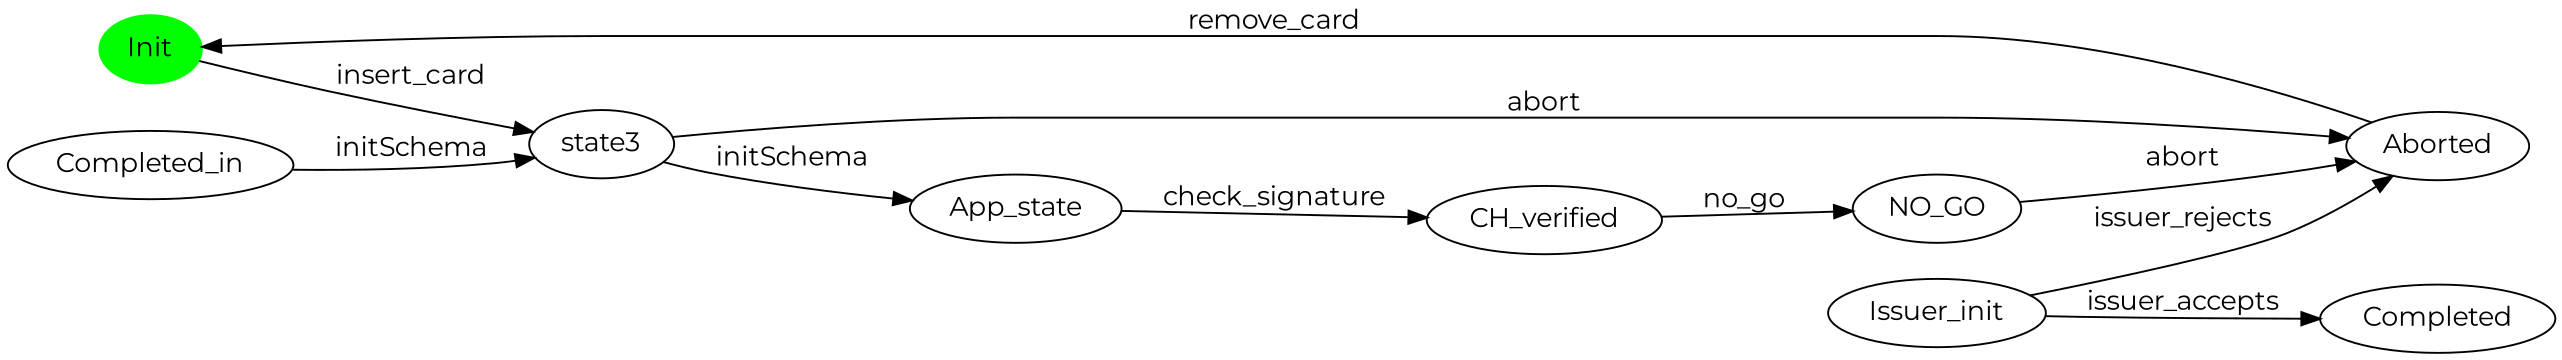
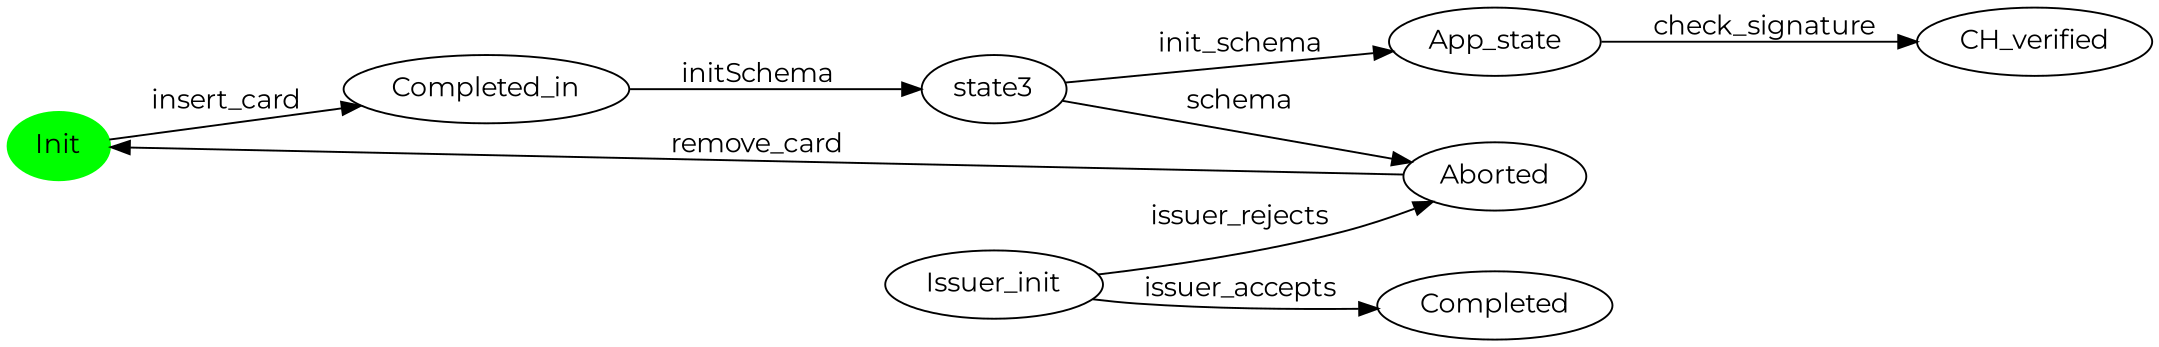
(356, 97) -> (226, 124)
(1544, 103) -> (1240, 102)
(792, 158) -> (1240, 45)
(1937, 209) -> none
